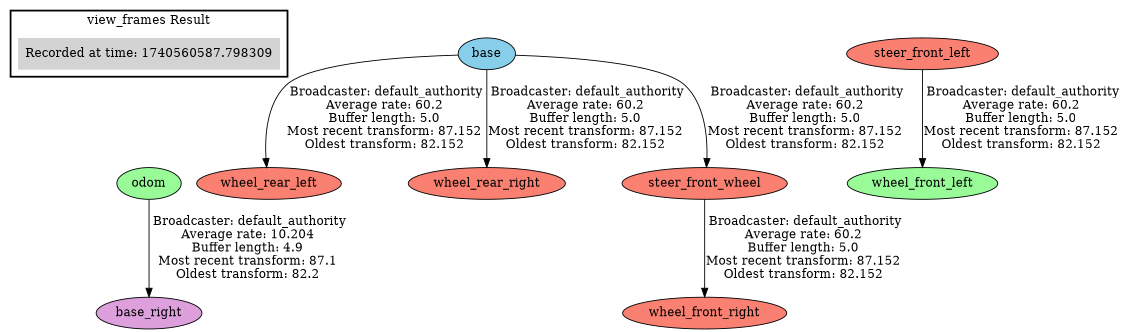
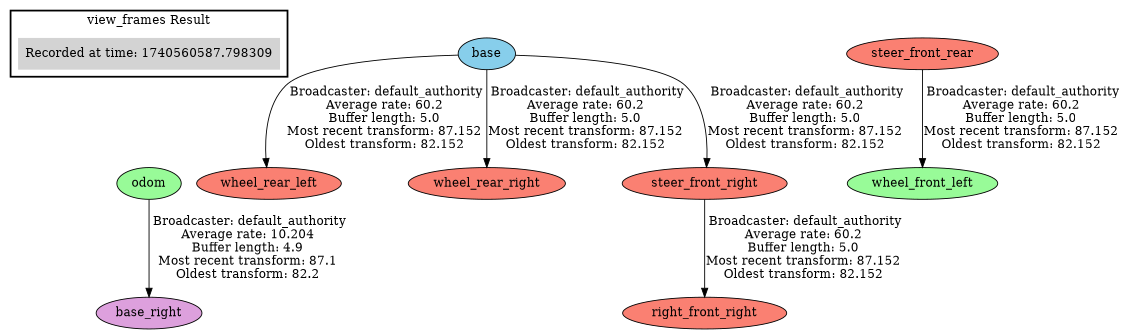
(923, 54) -> (923, 54)
(705, 183) -> (705, 183)
(705, 313) -> (705, 313)
